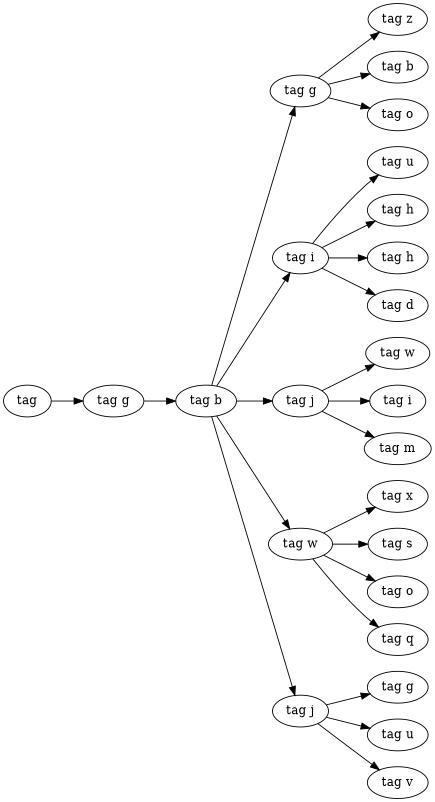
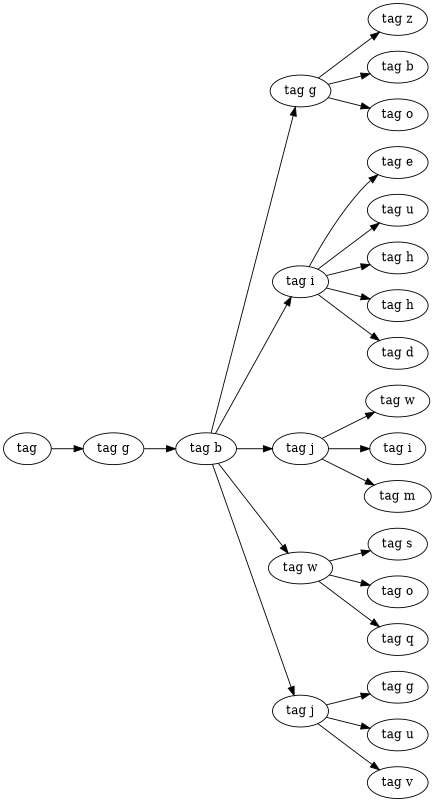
none -> (398, 163)
(398, 496) -> none
